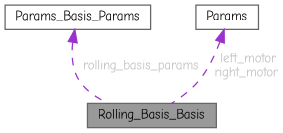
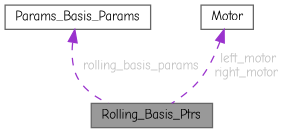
(227, 17) -> (227, 17)
(152, 116) -> (152, 116)
